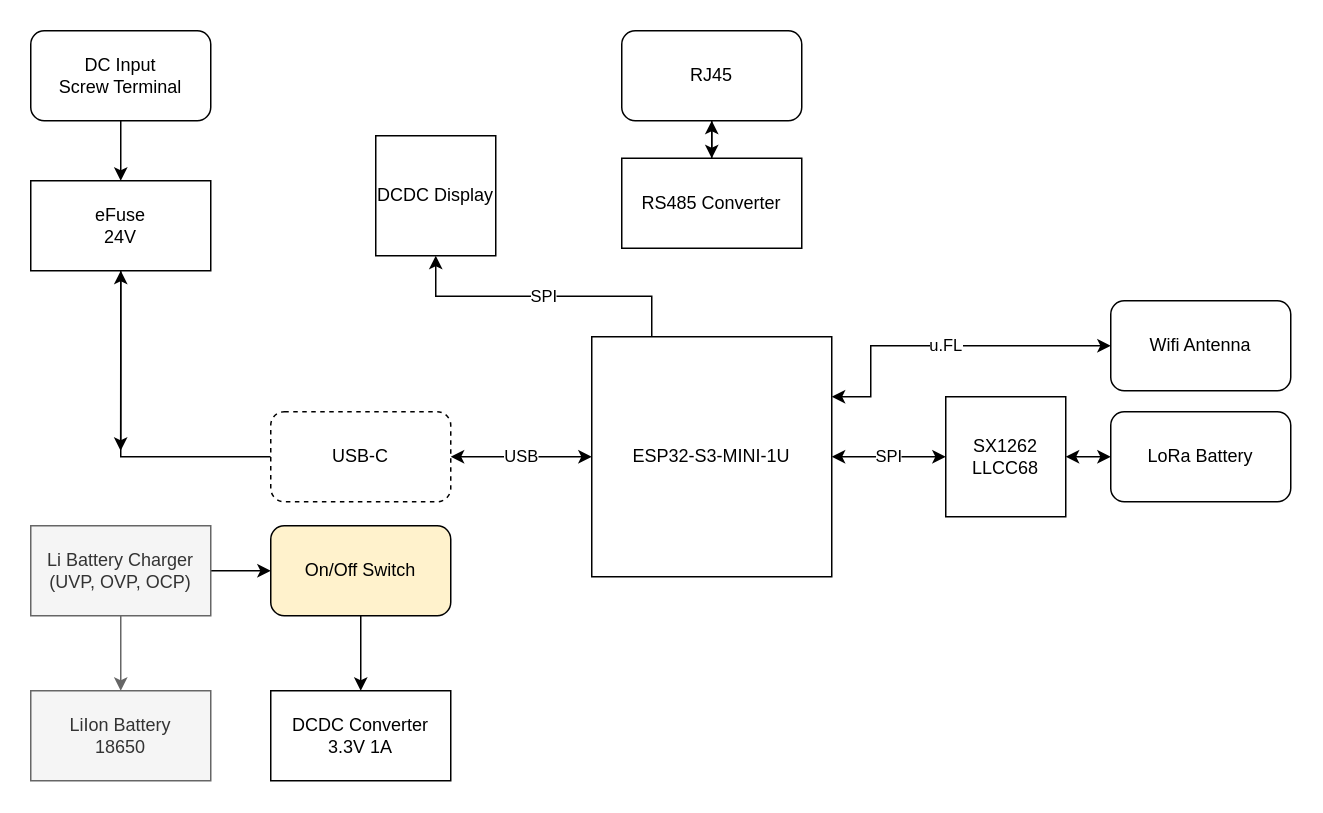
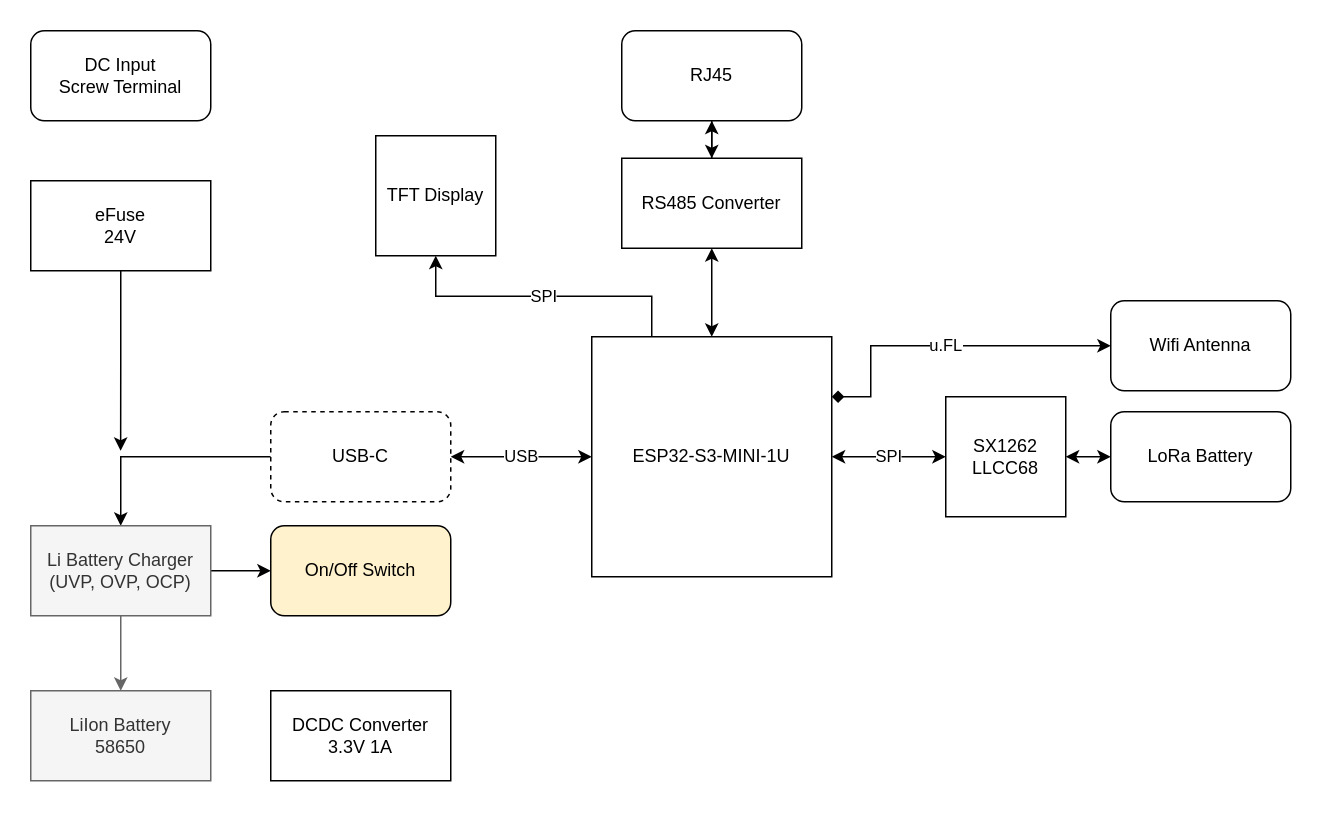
(121, 146) -> none
(436, 196) -> (436, 196)
none -> (712, 292)
(843, 397) -> (844, 397)
(121, 454) -> (121, 485)
(361, 648) -> none
(121, 736) -> (121, 736)
